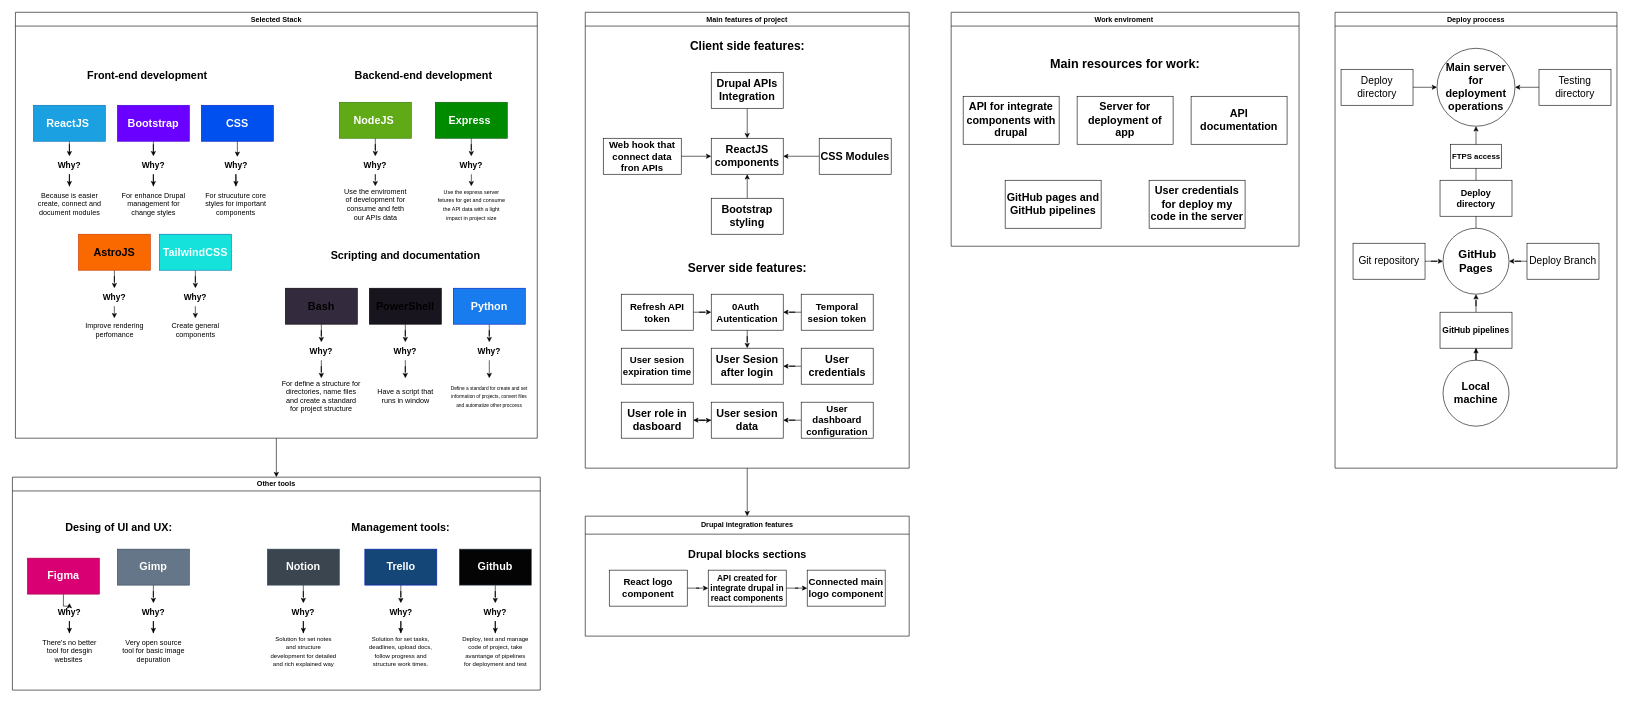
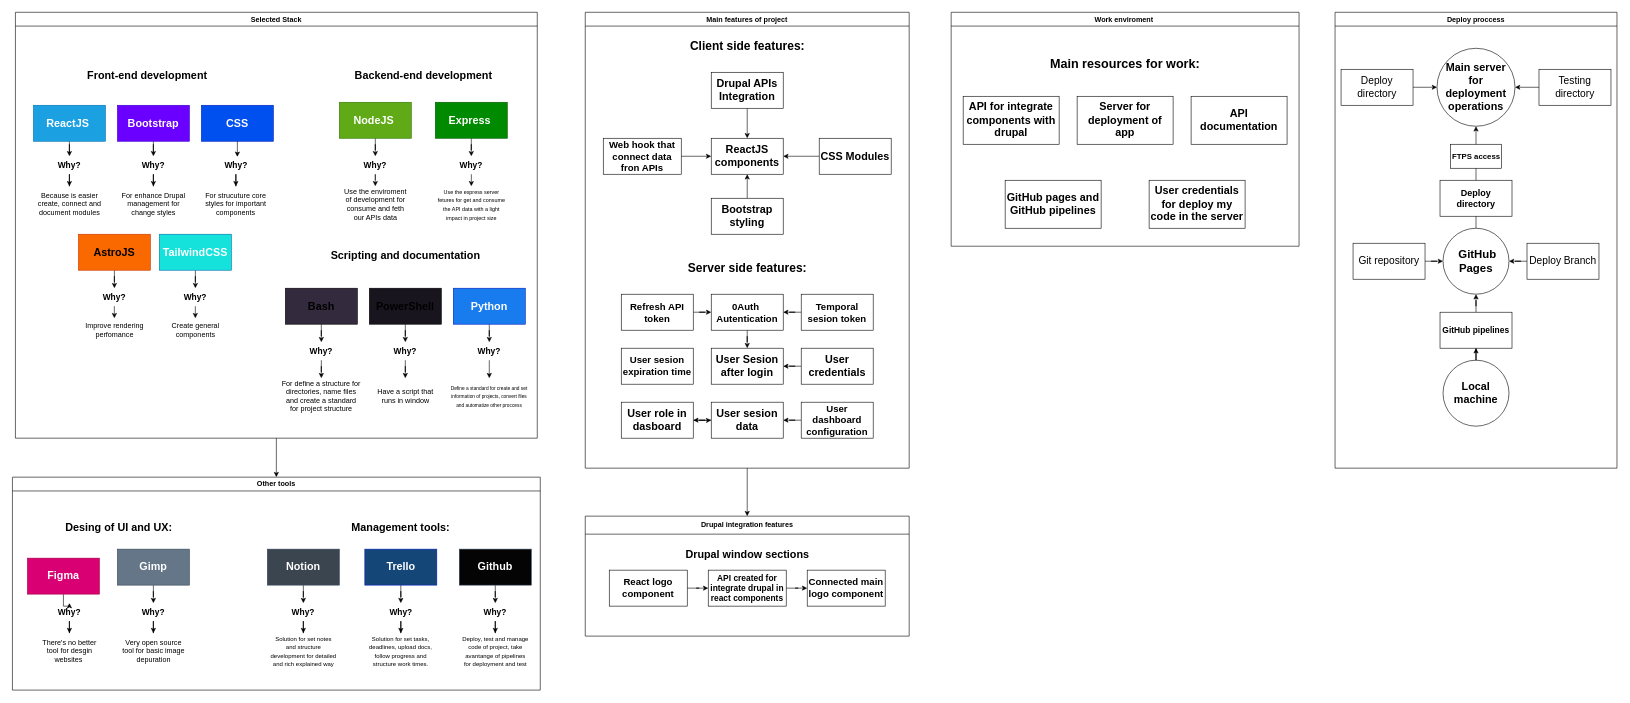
(748, 555) -> (748, 555)
